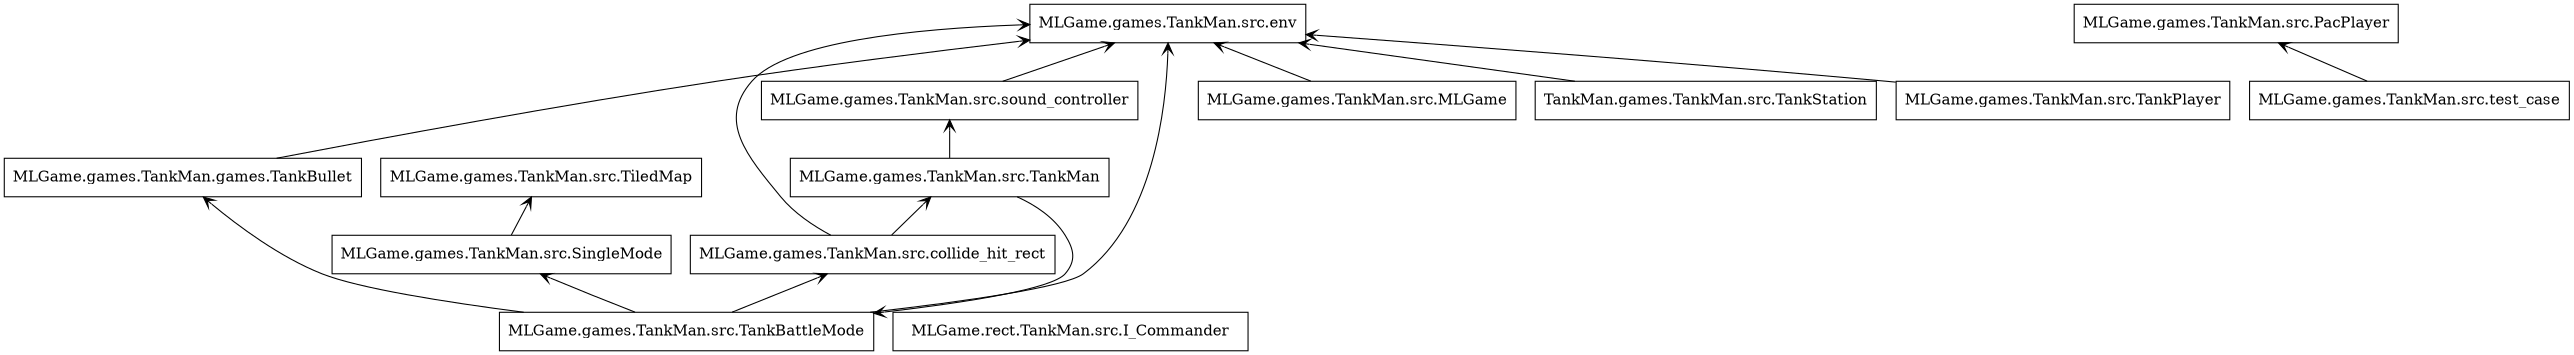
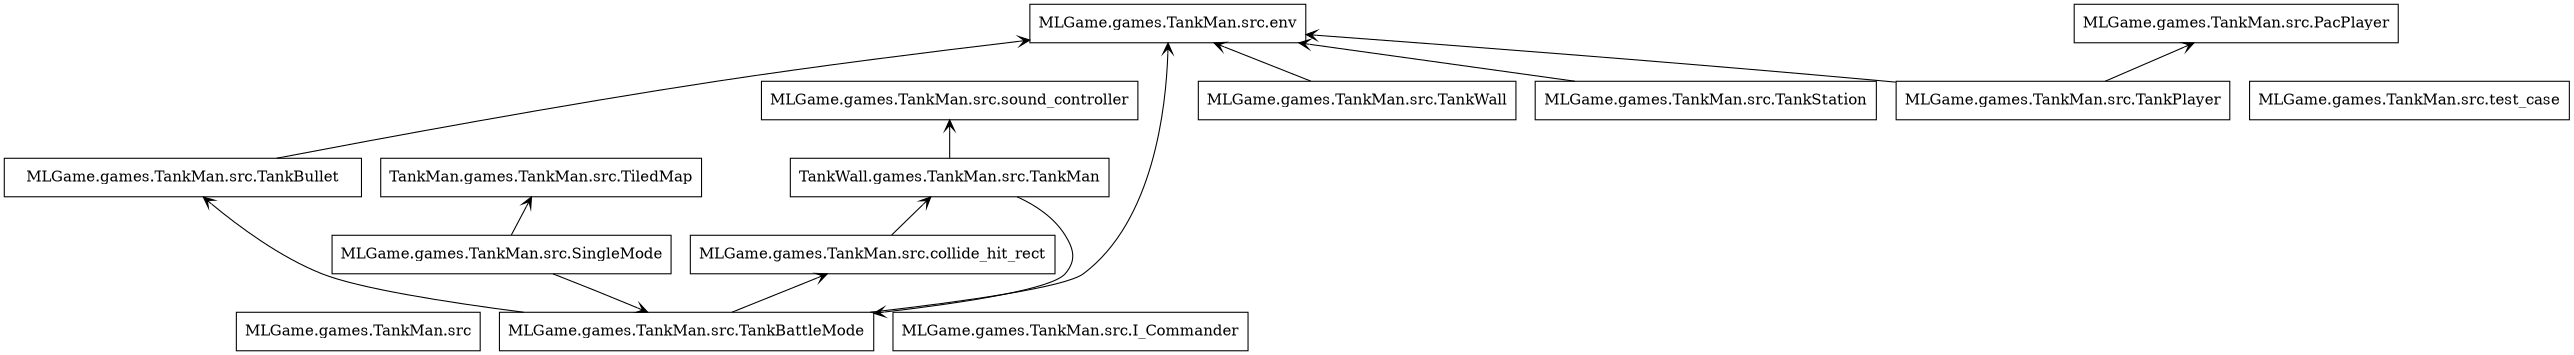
(786, 60) -> none
(1054, 64) -> none
(2328, 64) -> (2145, 64)
(1357, 101) -> (1357, 101)
(1706, 101) -> (1706, 101)
(183, 178) -> (183, 178)
(541, 178) -> (541, 178)
(950, 178) -> (950, 178)
(593, 295) -> (595, 291)
none -> (358, 332)
(1071, 332) -> (1071, 332)
